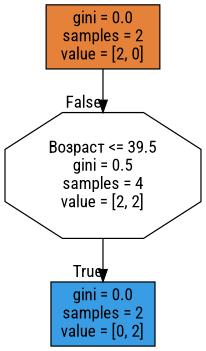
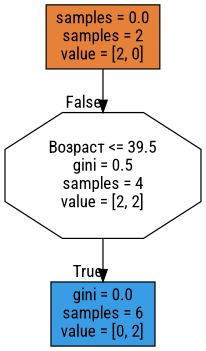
(103, 37) -> (103, 37)
(103, 314) -> (103, 314)
